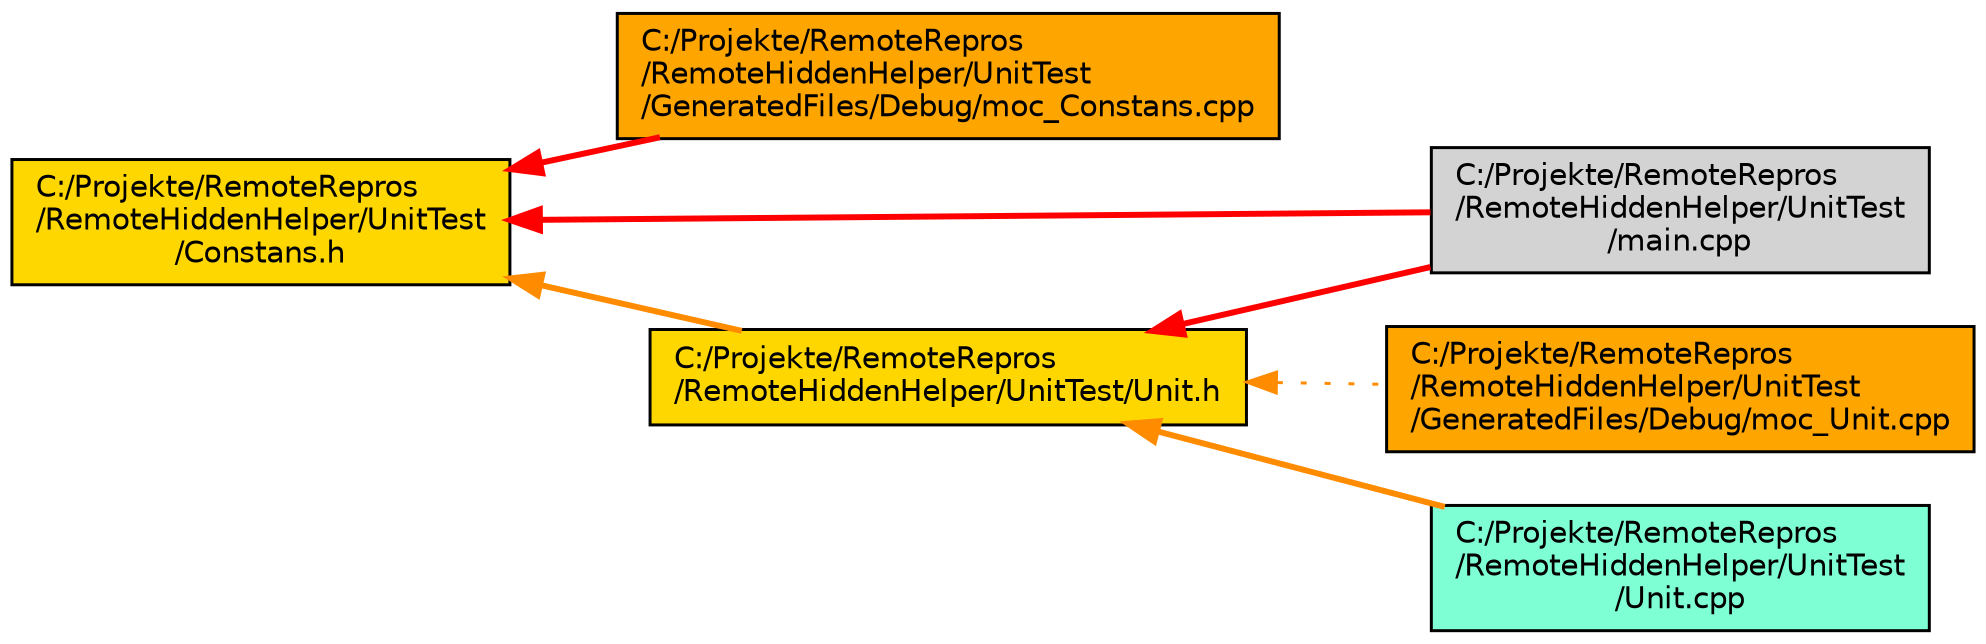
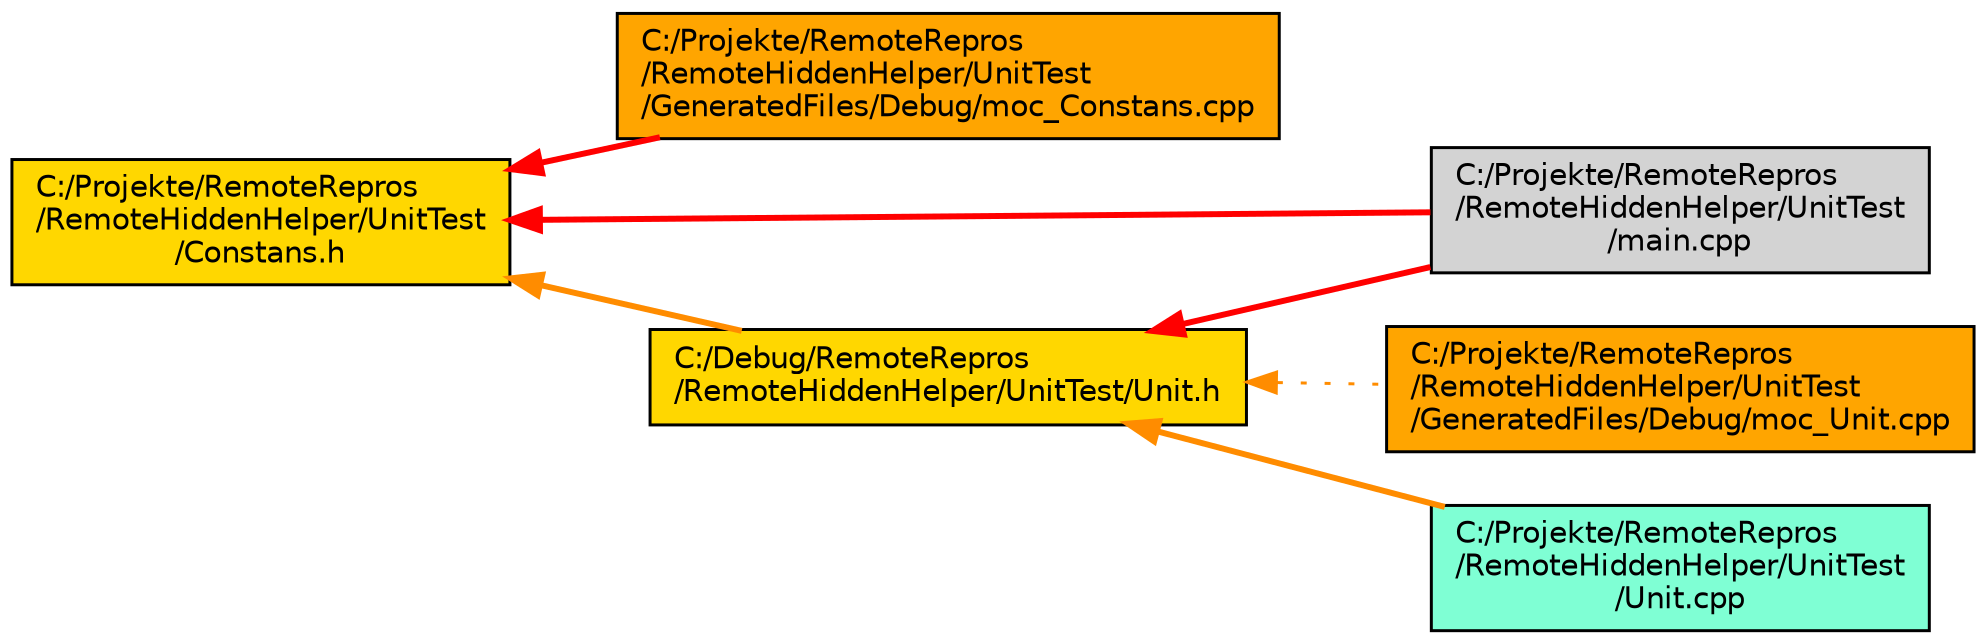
(948, 377) -> (948, 377)
